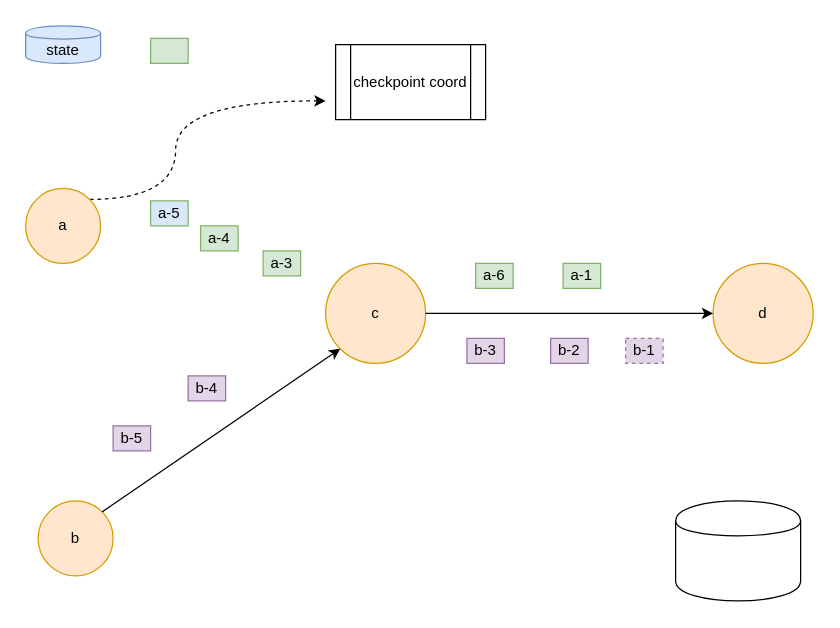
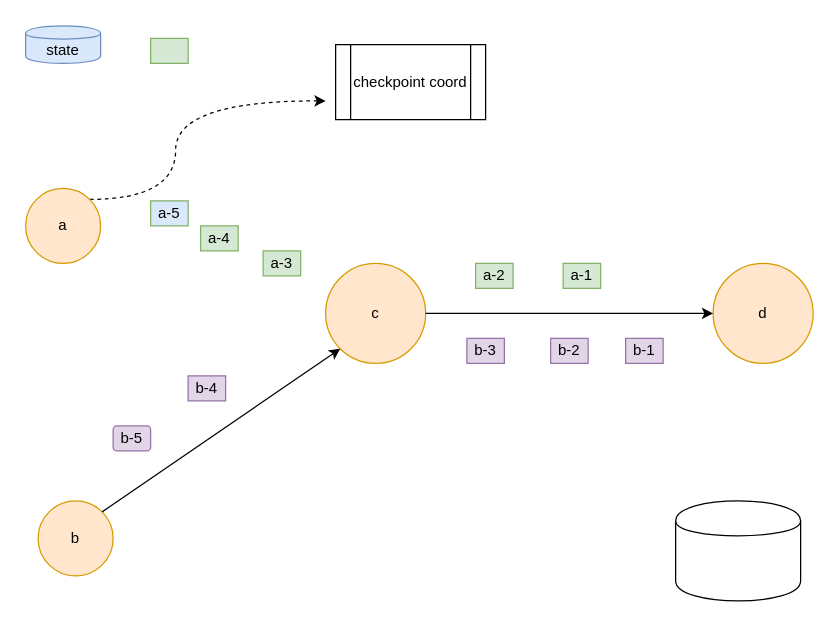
(494, 276) -> (494, 276)
(644, 351) -> (644, 351)
(132, 438) -> (132, 438)
